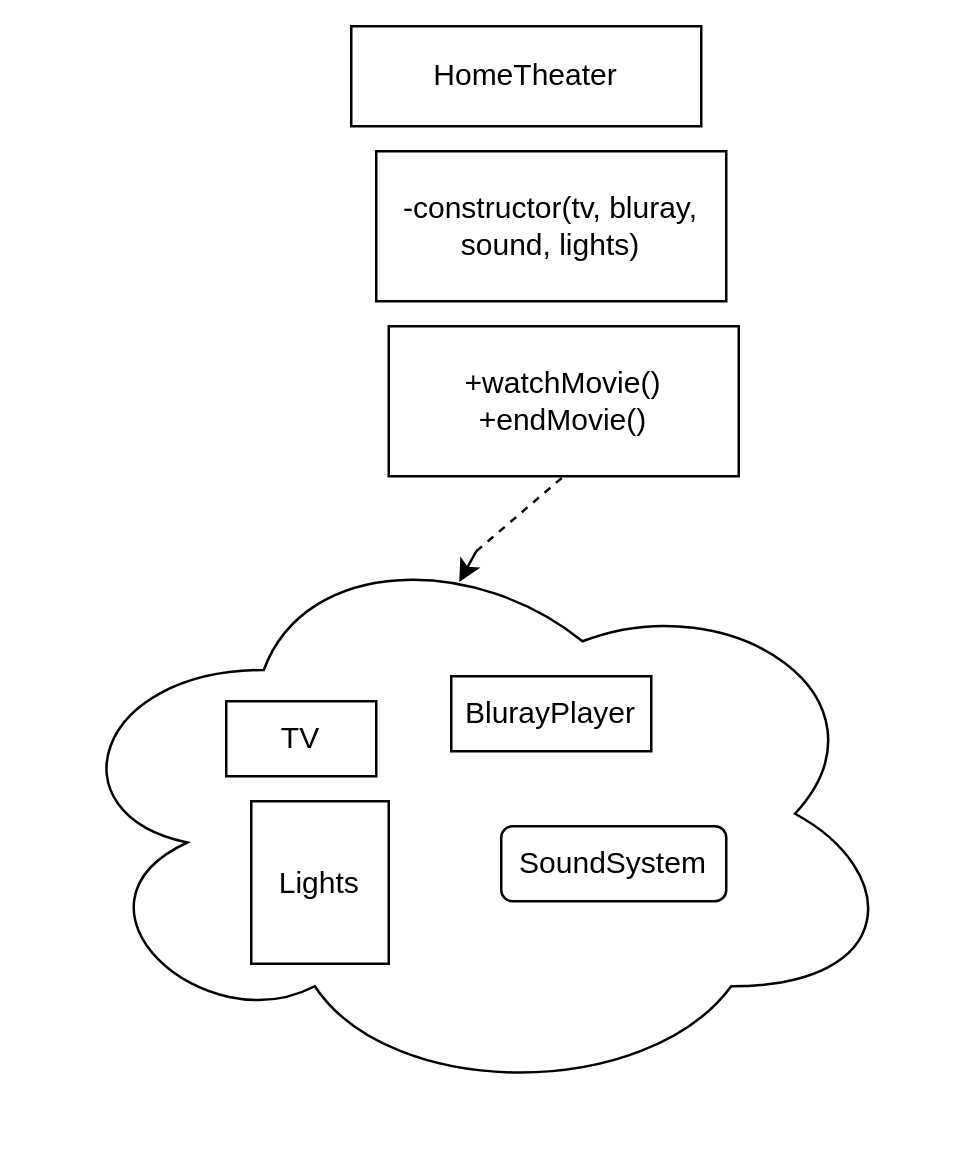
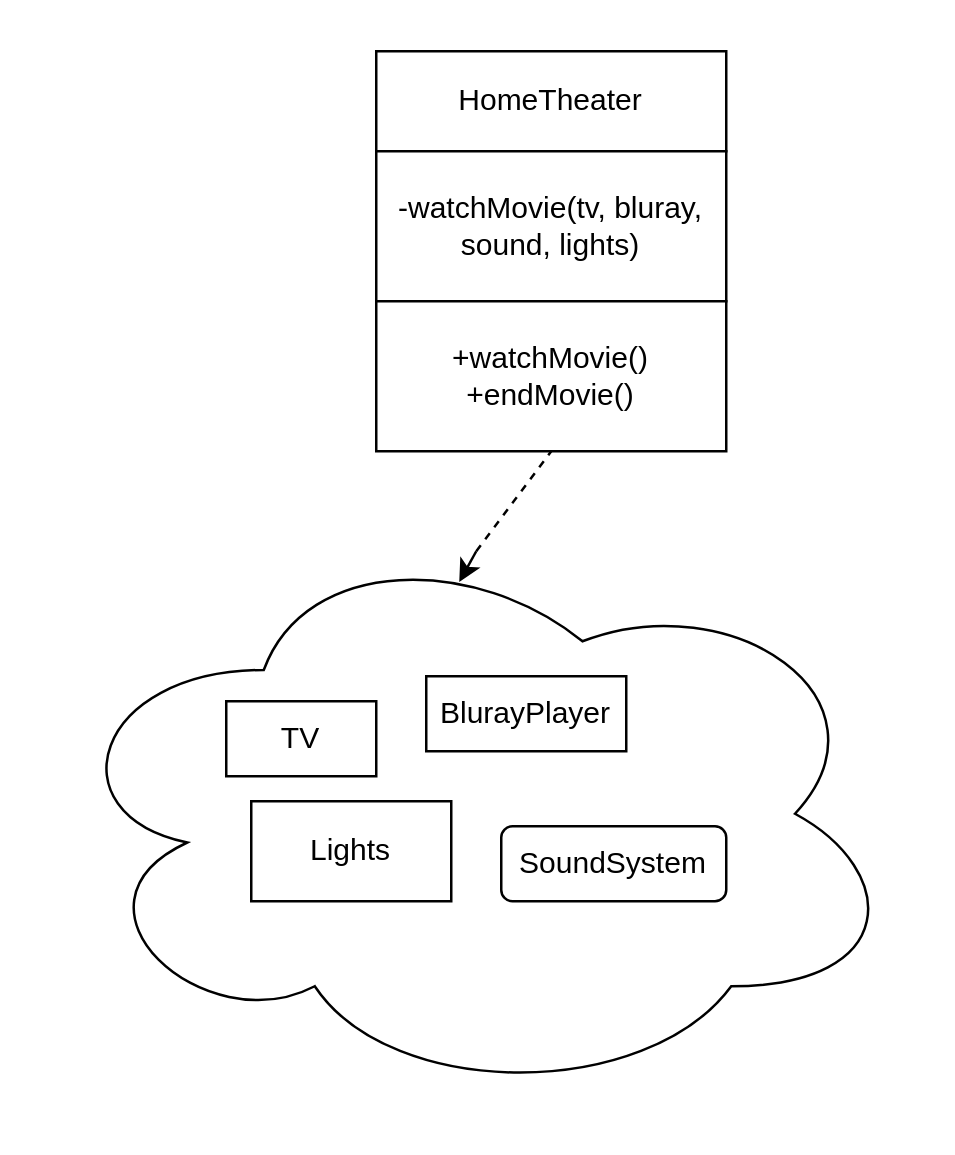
(526, 76) -> (551, 101)
(551, 226) -> (551, 226)
(564, 401) -> (551, 376)
(551, 714) -> (526, 714)
(320, 883) -> (351, 851)
